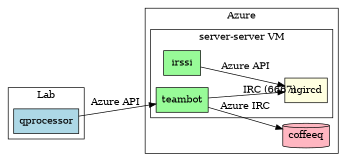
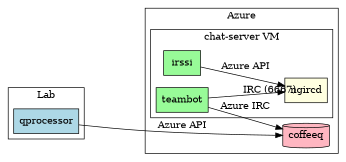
(242, 37) -> (242, 37)
(114, 111) -> (177, 132)
